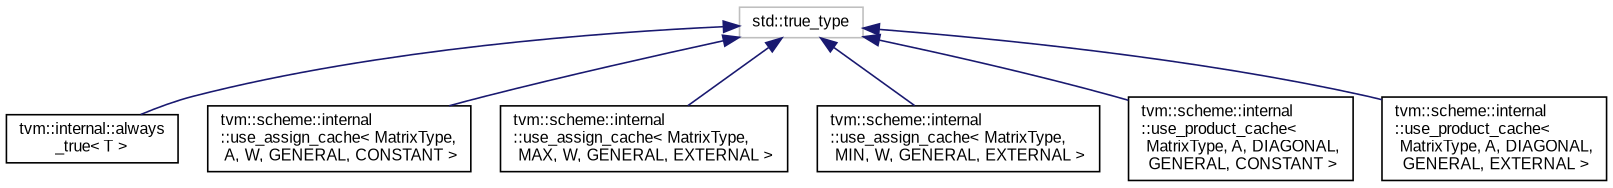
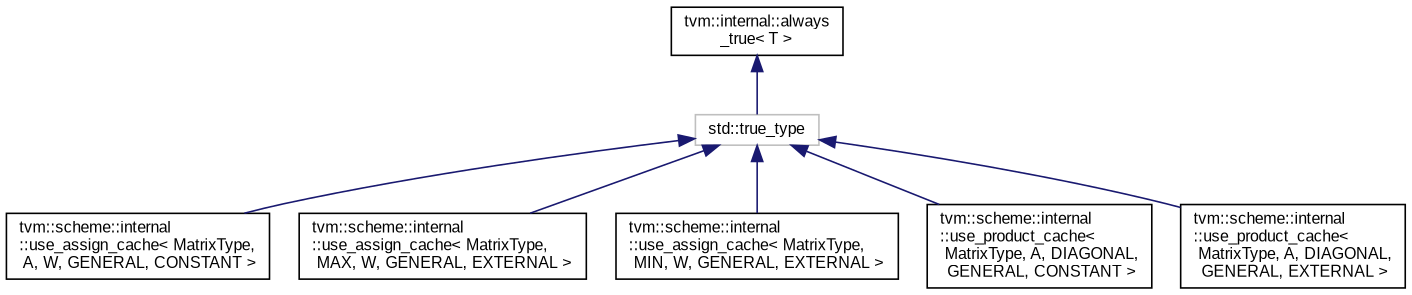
(429, 53) -> (757, 93)
